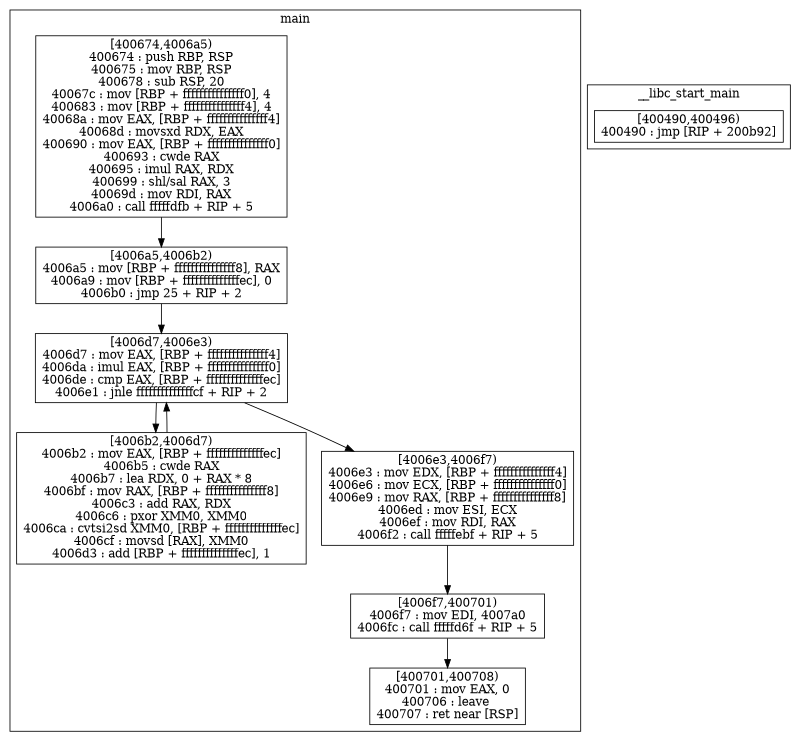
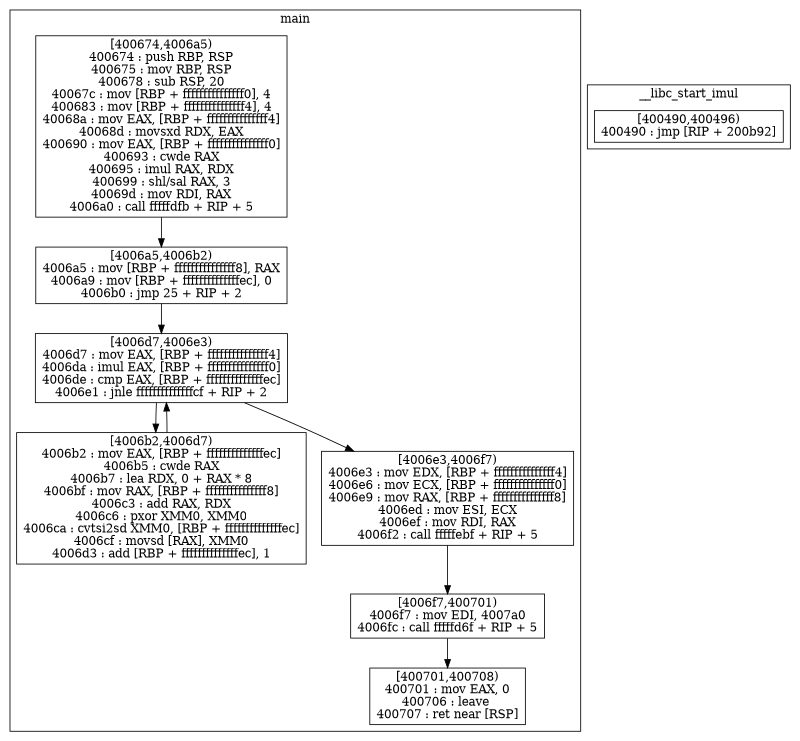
(689, 94) -> (689, 94)
